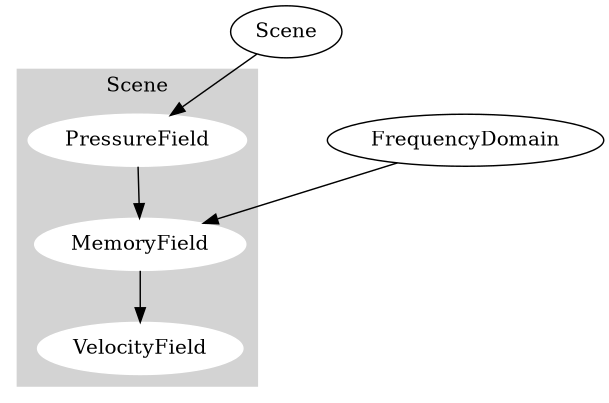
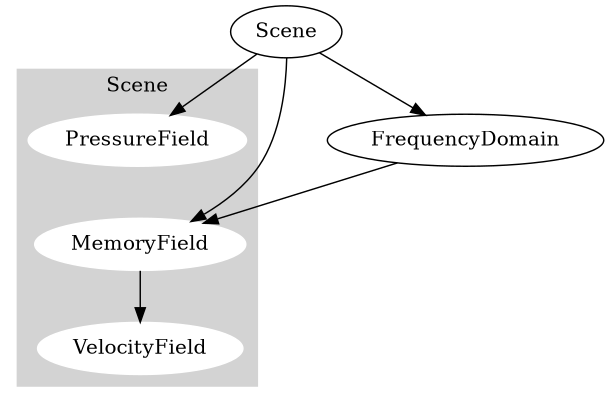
none -> (366, 80)
(139, 185) -> (268, 149)
